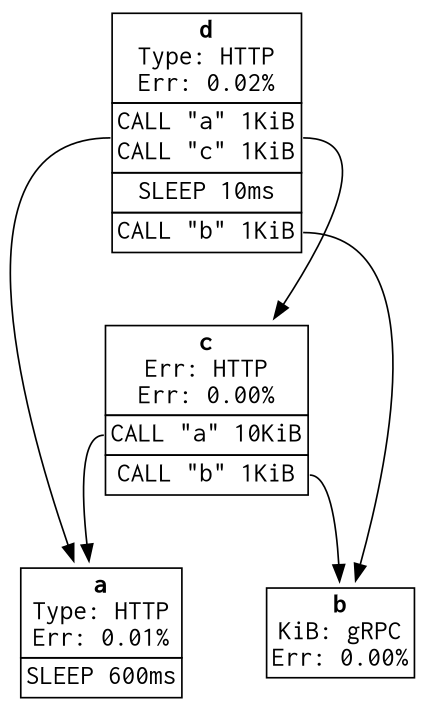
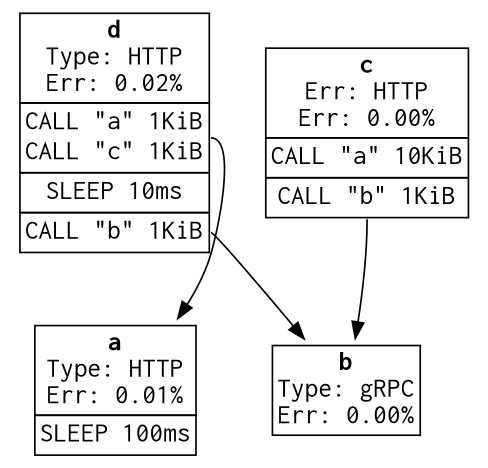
(332, 214) -> none
(84, 486) -> none
(341, 631) -> (346, 389)
(101, 676) -> (115, 434)
